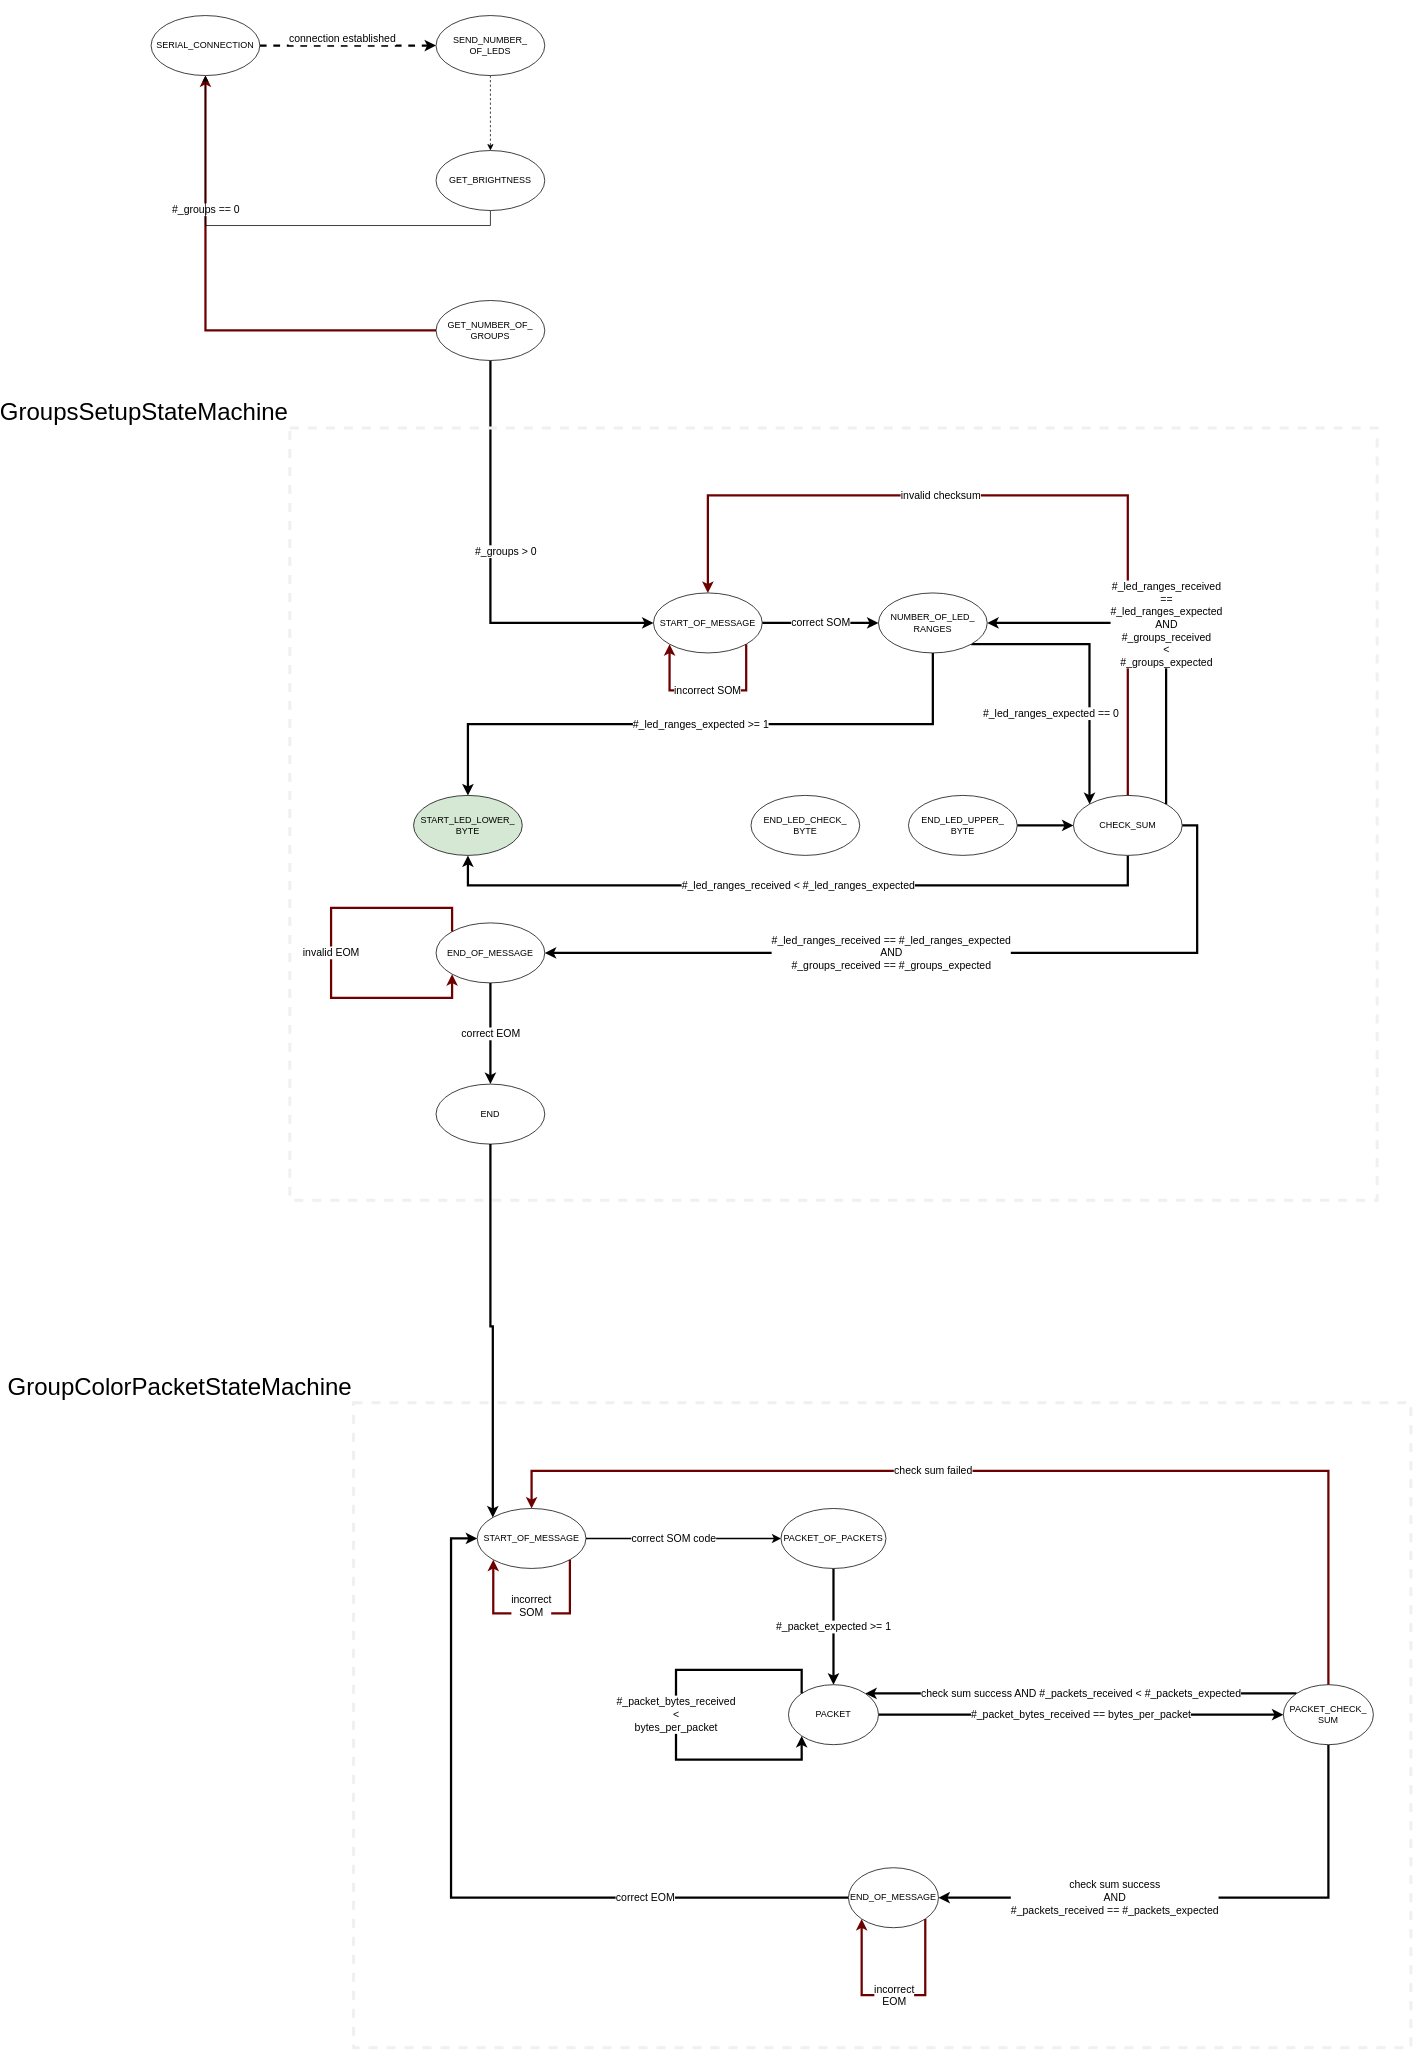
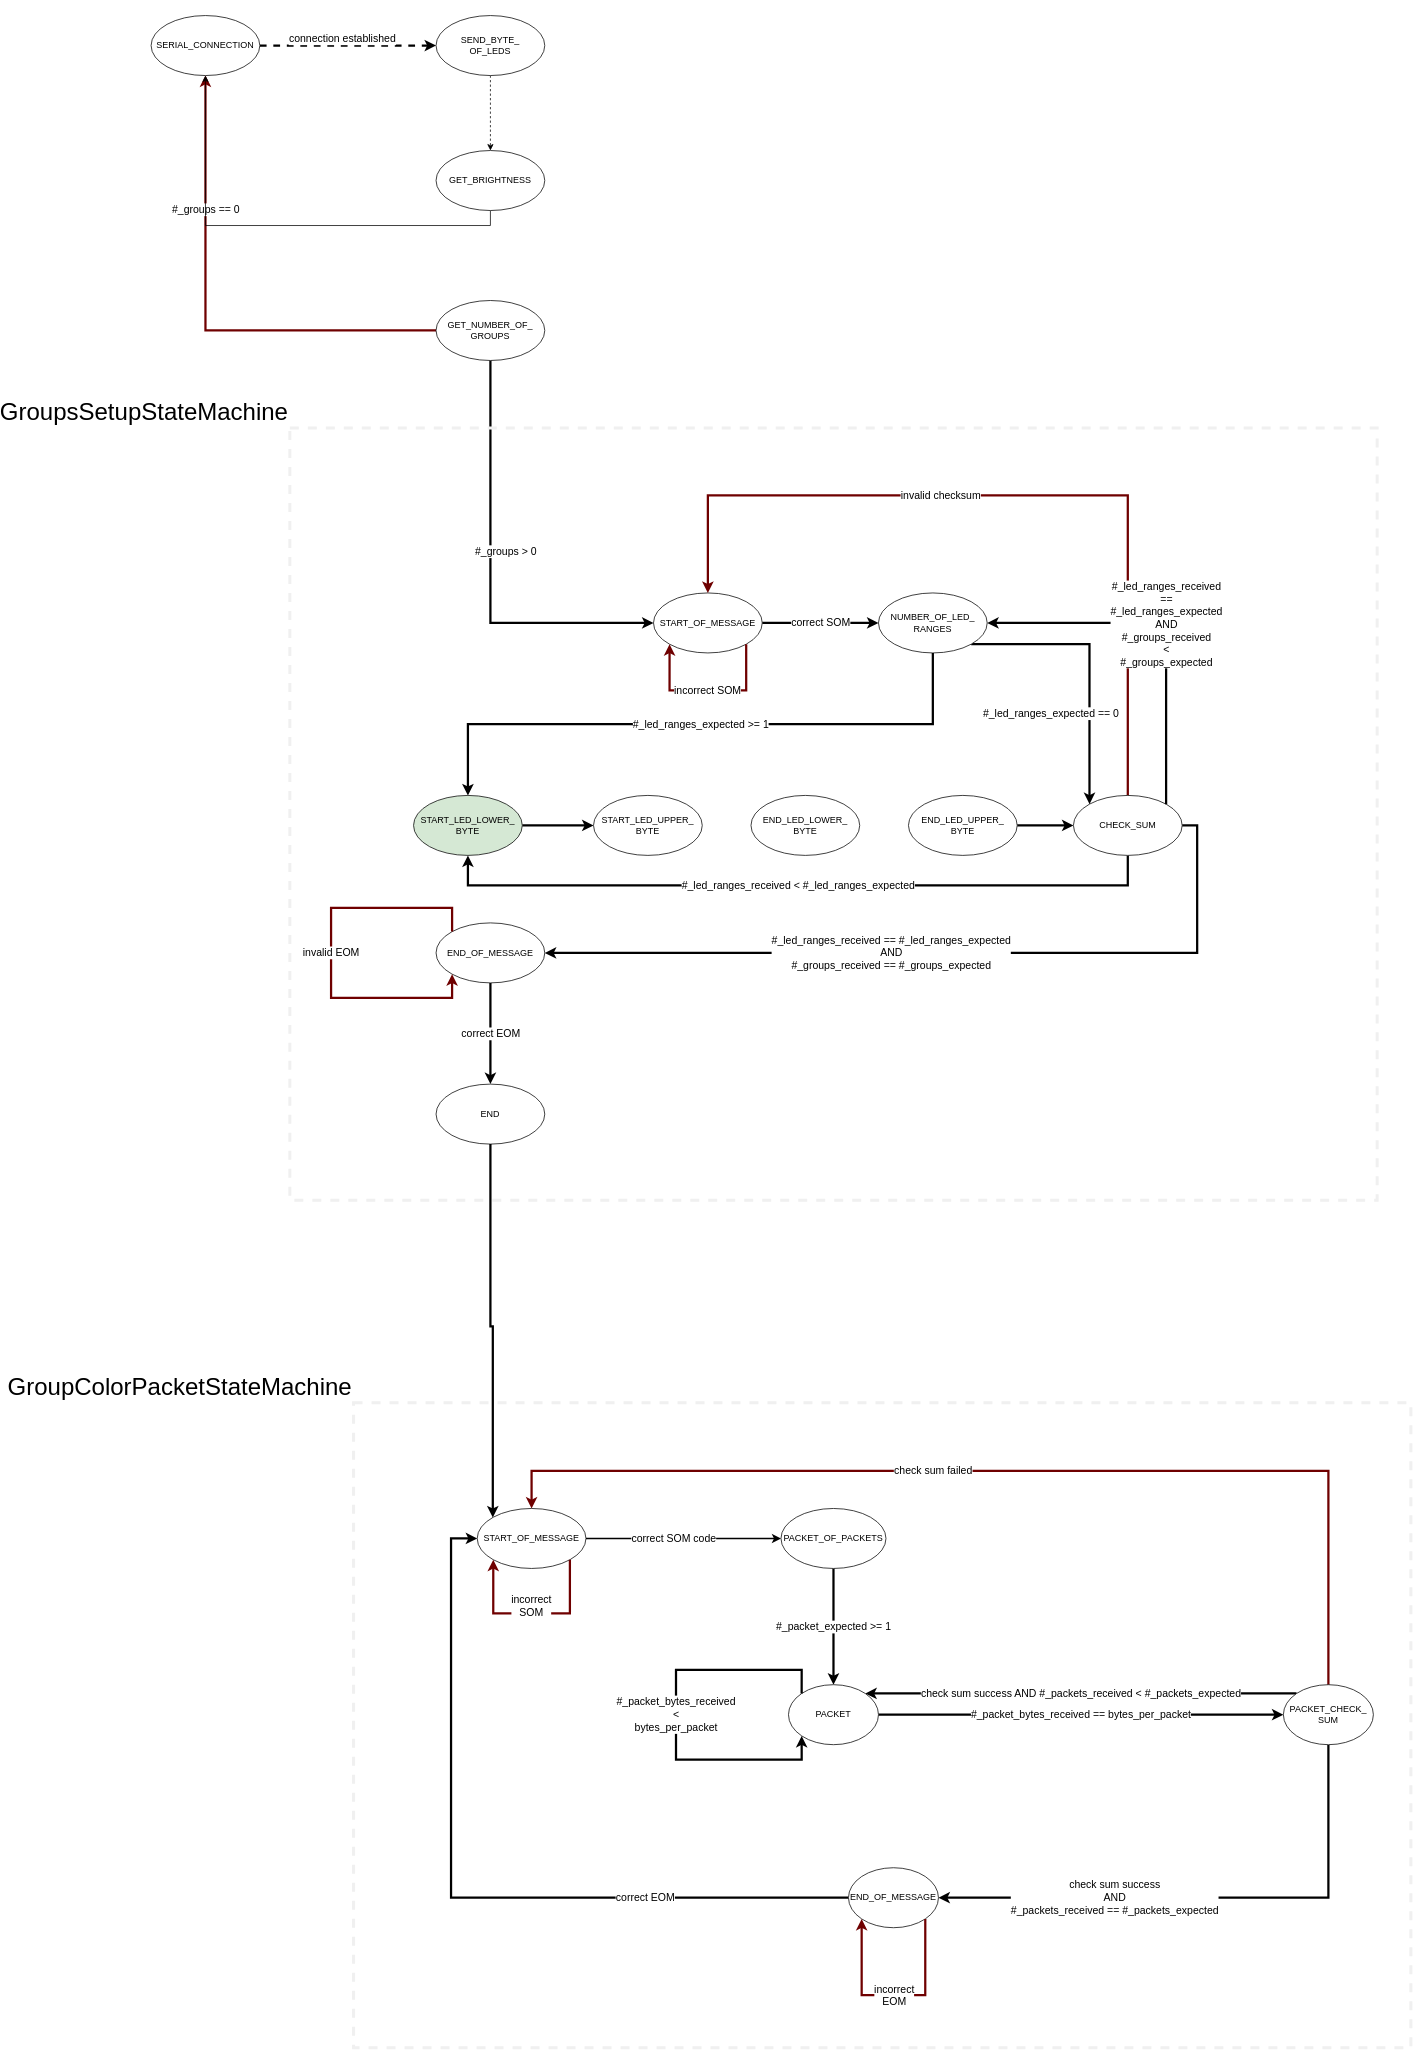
(491, 45) -> (491, 45)
none -> (554, 825)
none -> (648, 825)
(806, 825) -> (806, 825)
